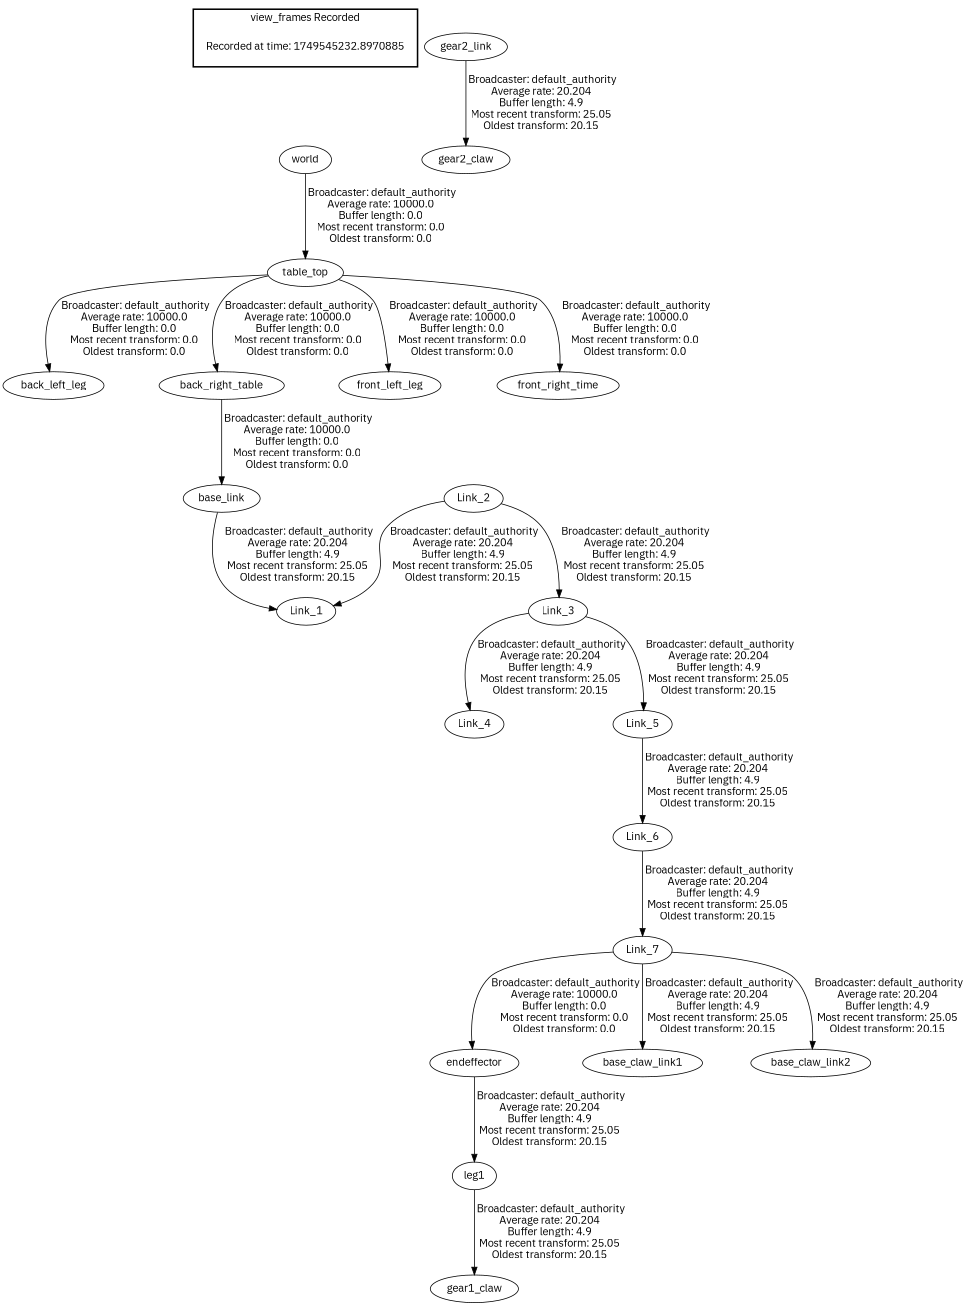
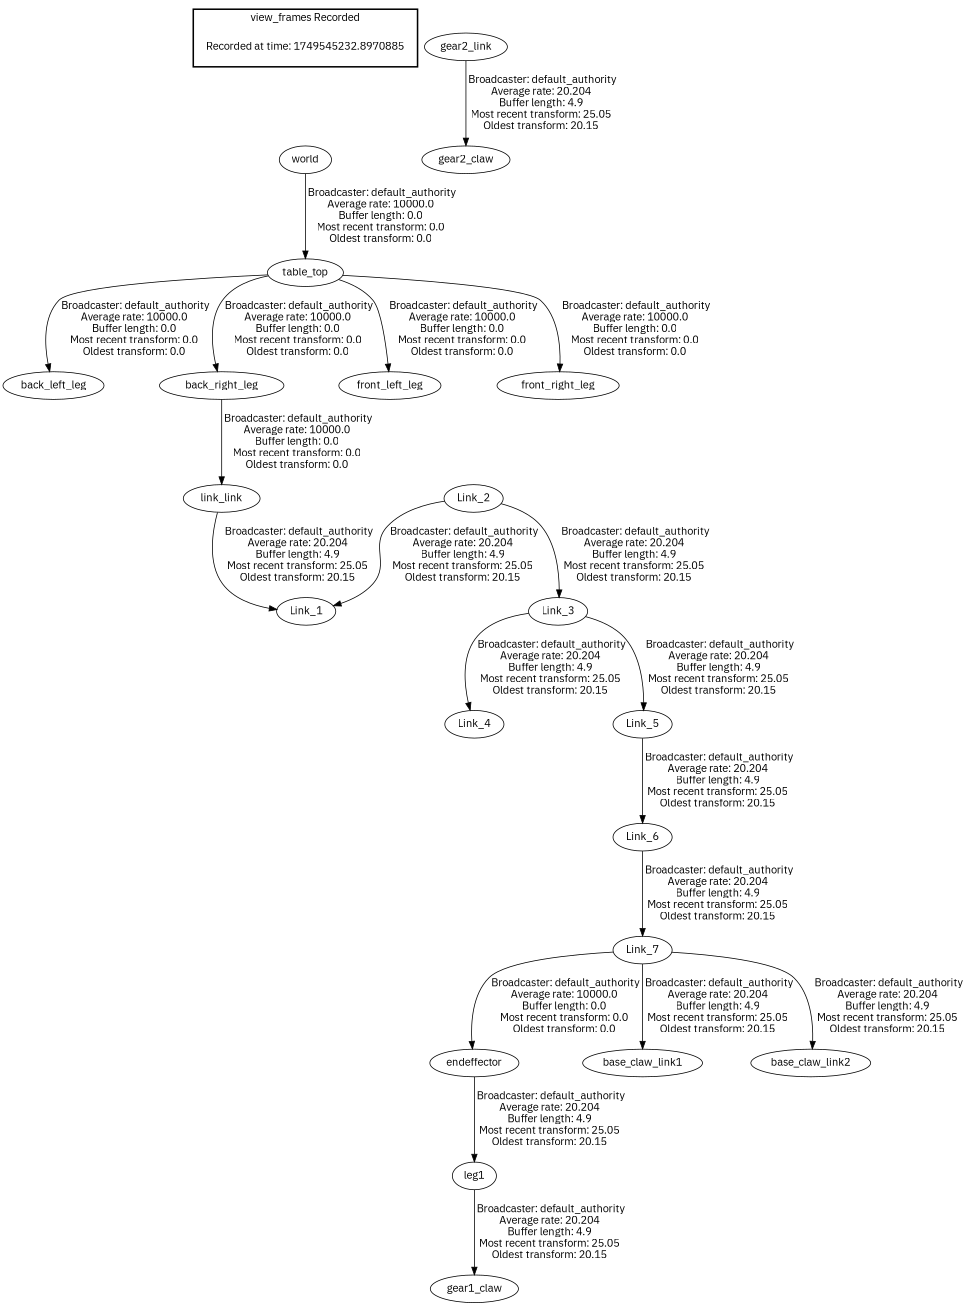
(222, 386) -> (222, 386)
(558, 386) -> (558, 386)
(222, 498) -> (222, 498)
